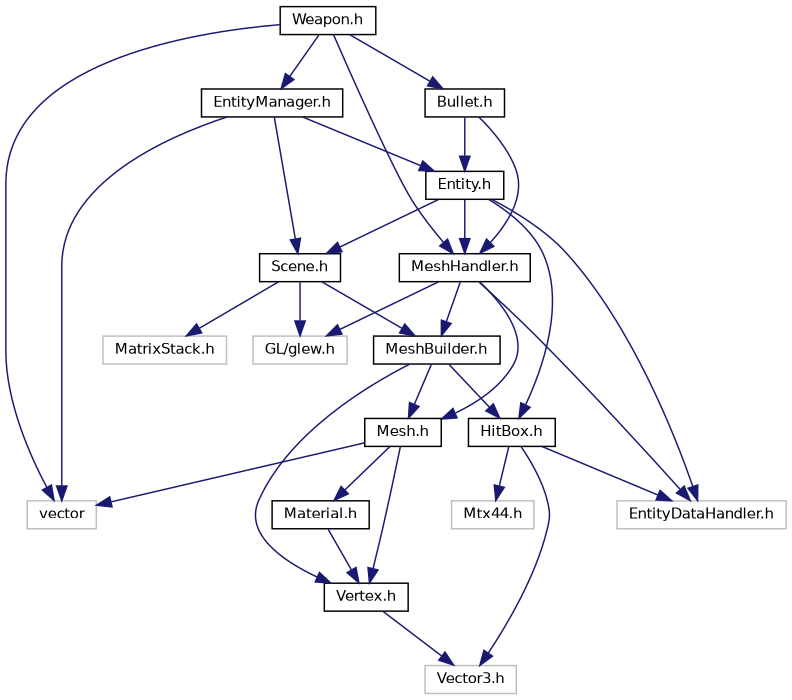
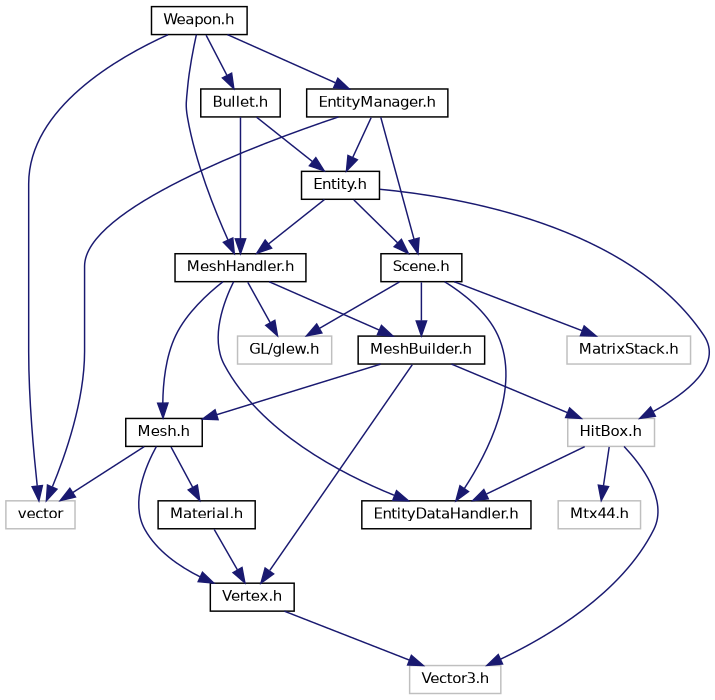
(618, 324) -> (506, 372)
(512, 432) -> (611, 432)
(702, 515) -> (446, 515)
